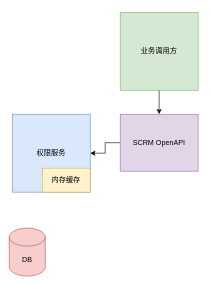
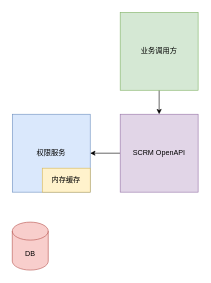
(159, 143) -> (159, 153)
(27, 252) -> (30, 246)
